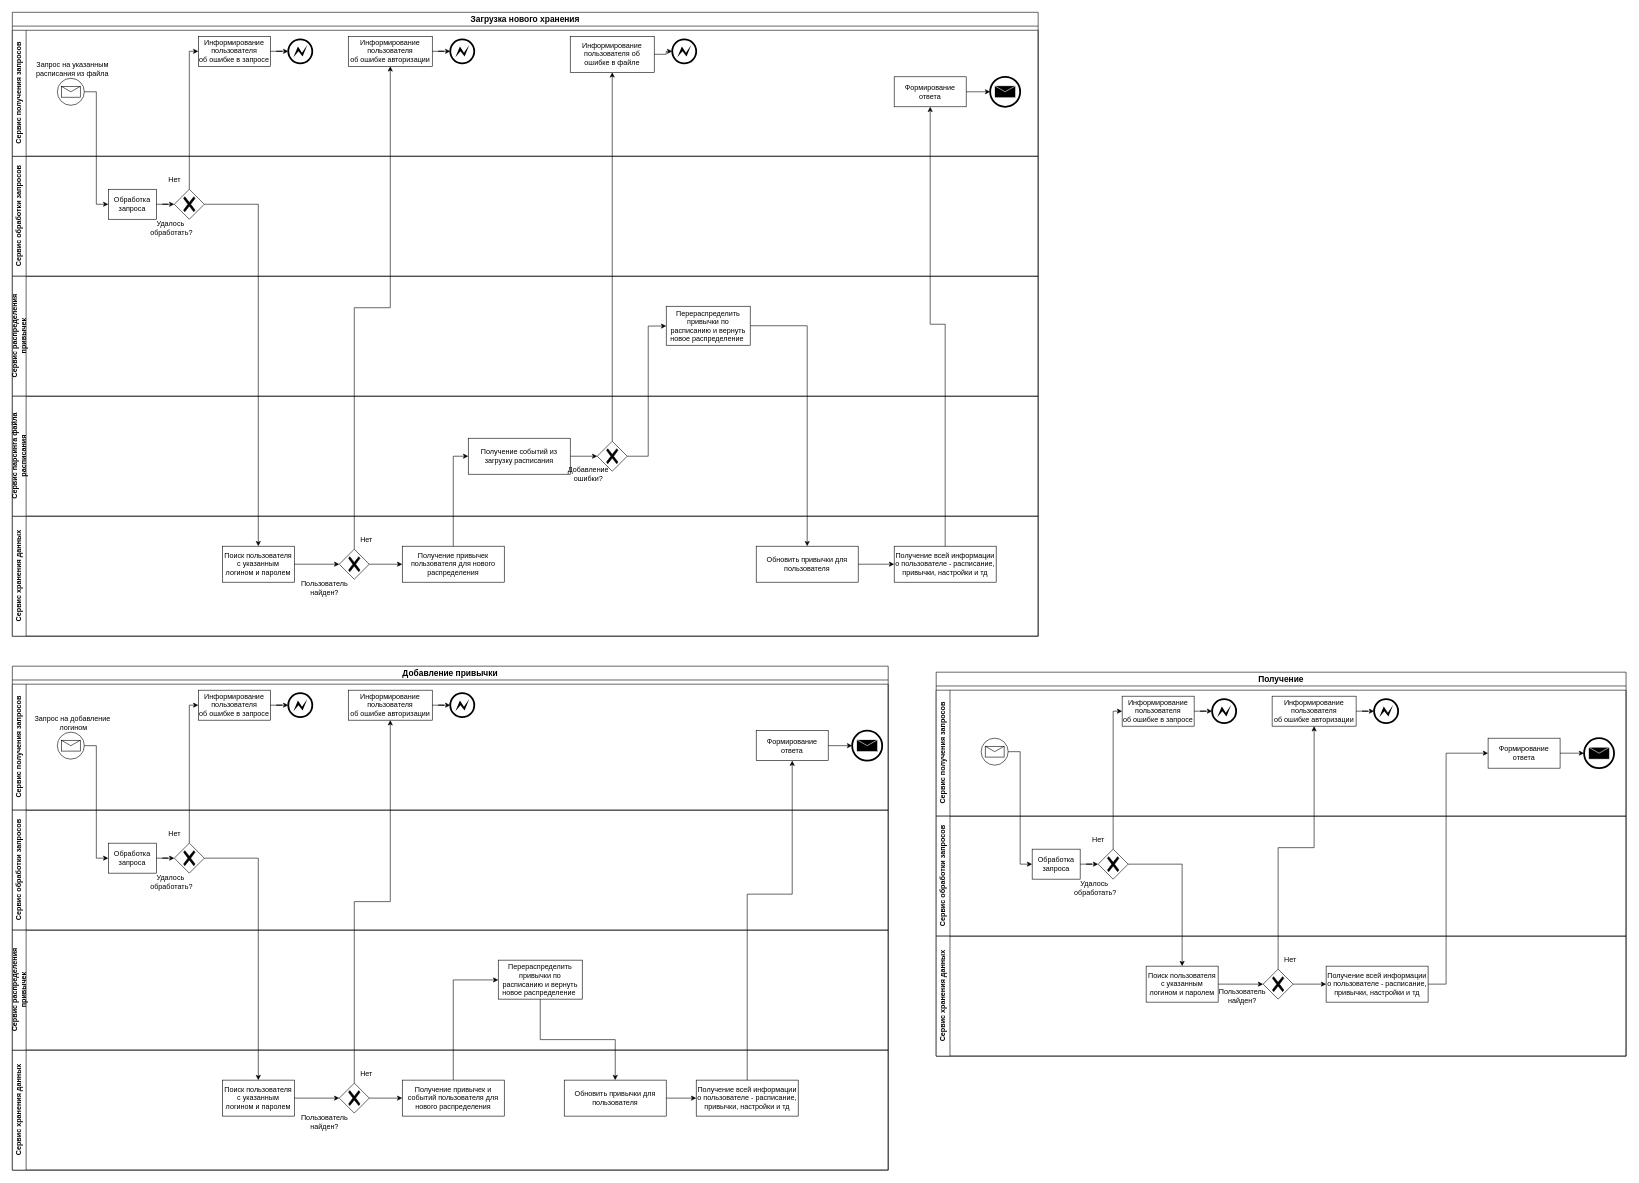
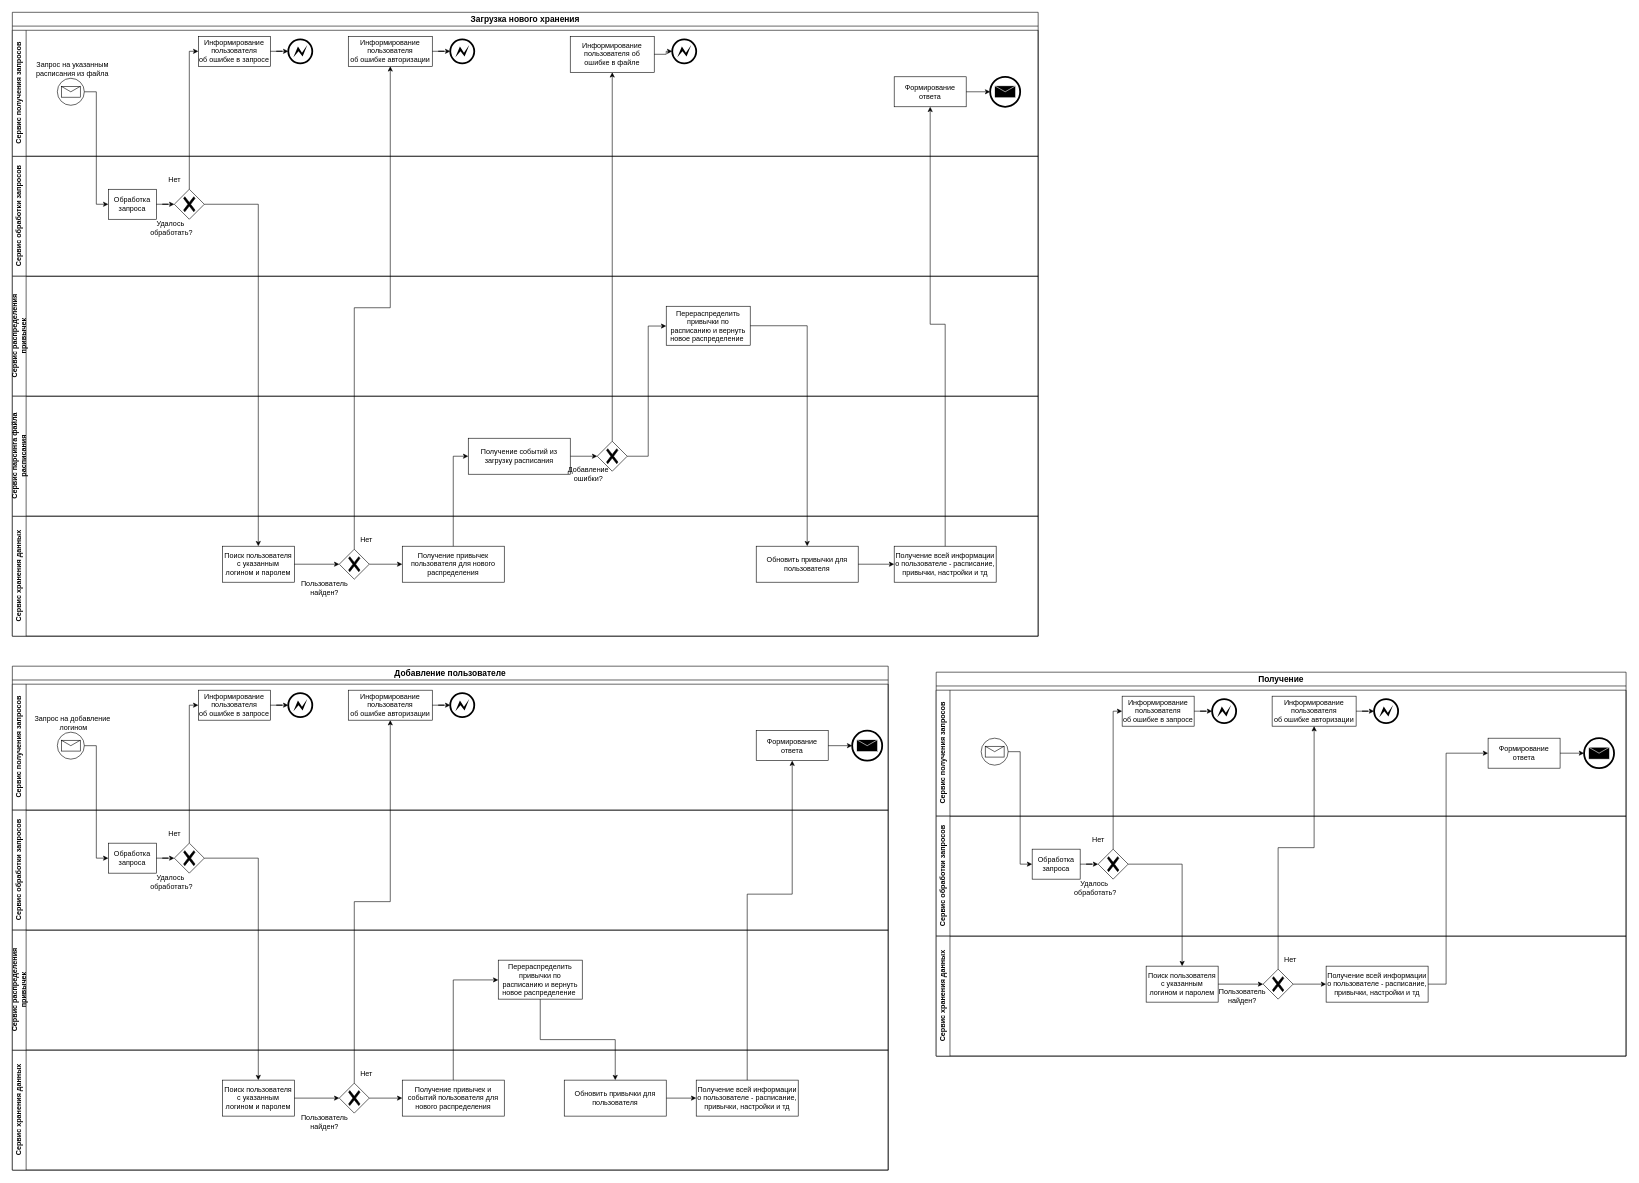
(450, 674) -> (450, 674)
